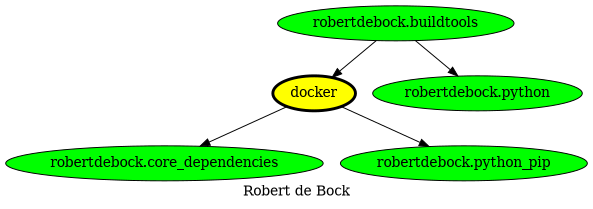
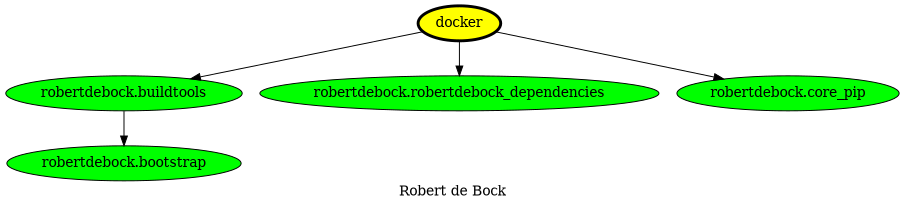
(358, 56) -> (312, 54)
(477, 93) -> (124, 163)
(164, 163) -> (459, 93)
(464, 163) -> (788, 93)
